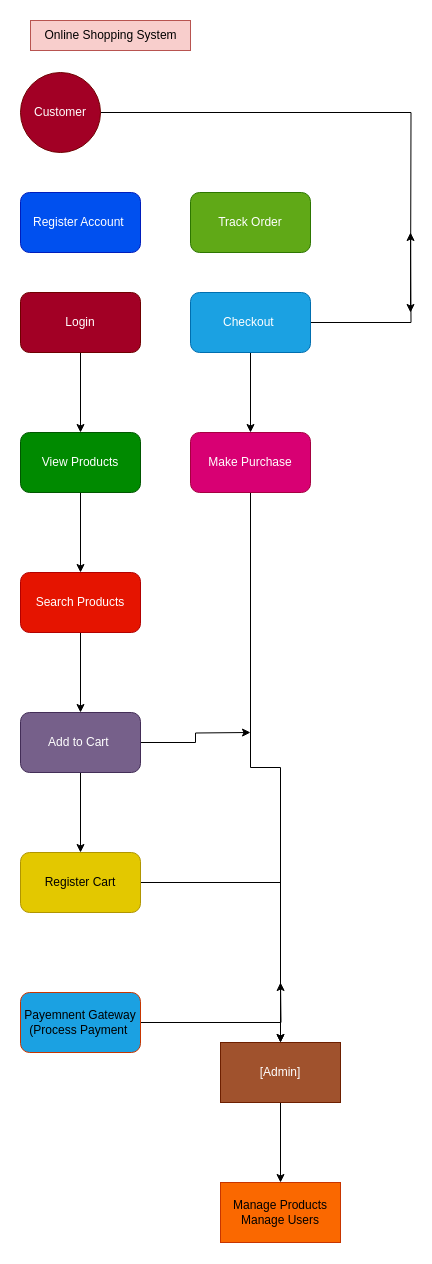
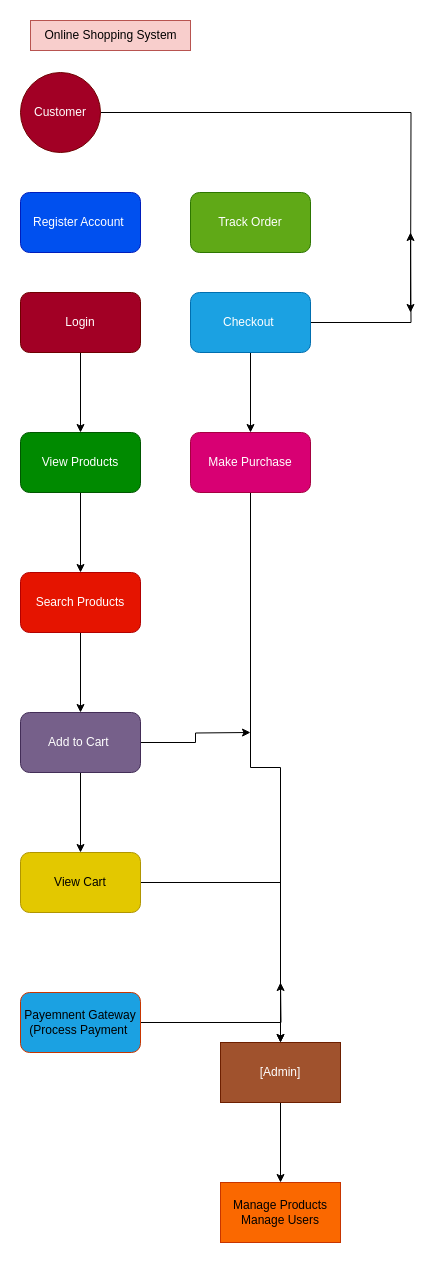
(81, 883) -> (81, 883)
